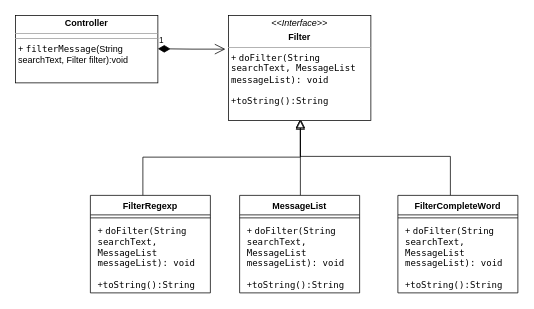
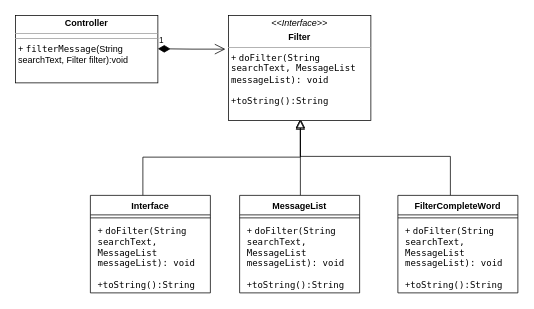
(150, 206) -> (150, 206)
